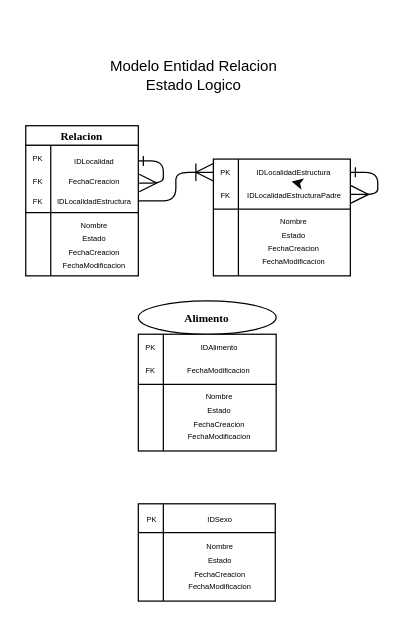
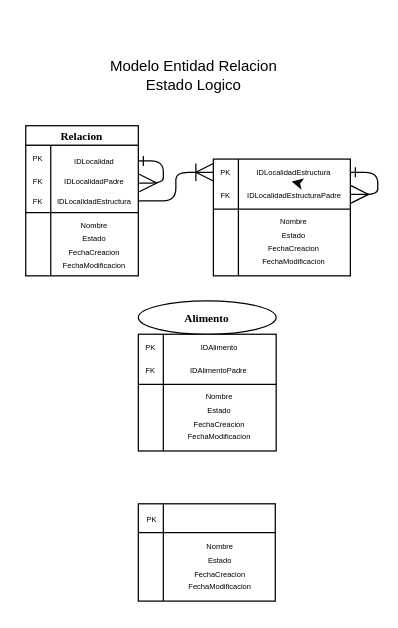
(94, 181) -> (94, 181)
(219, 369) -> (219, 369)
(220, 518) -> none
